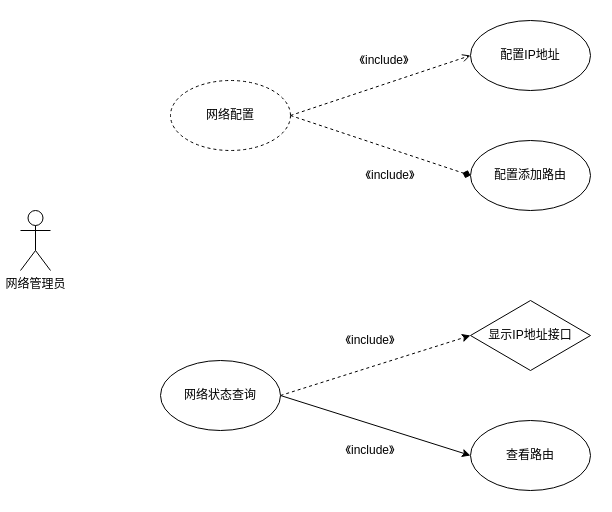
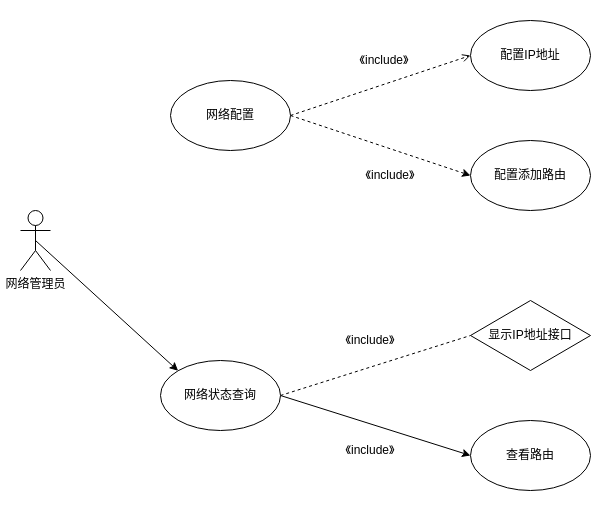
(231, 116) -> (231, 116)
(462, 173) -> (463, 173)
none -> (105, 304)
(463, 338) -> (466, 337)
